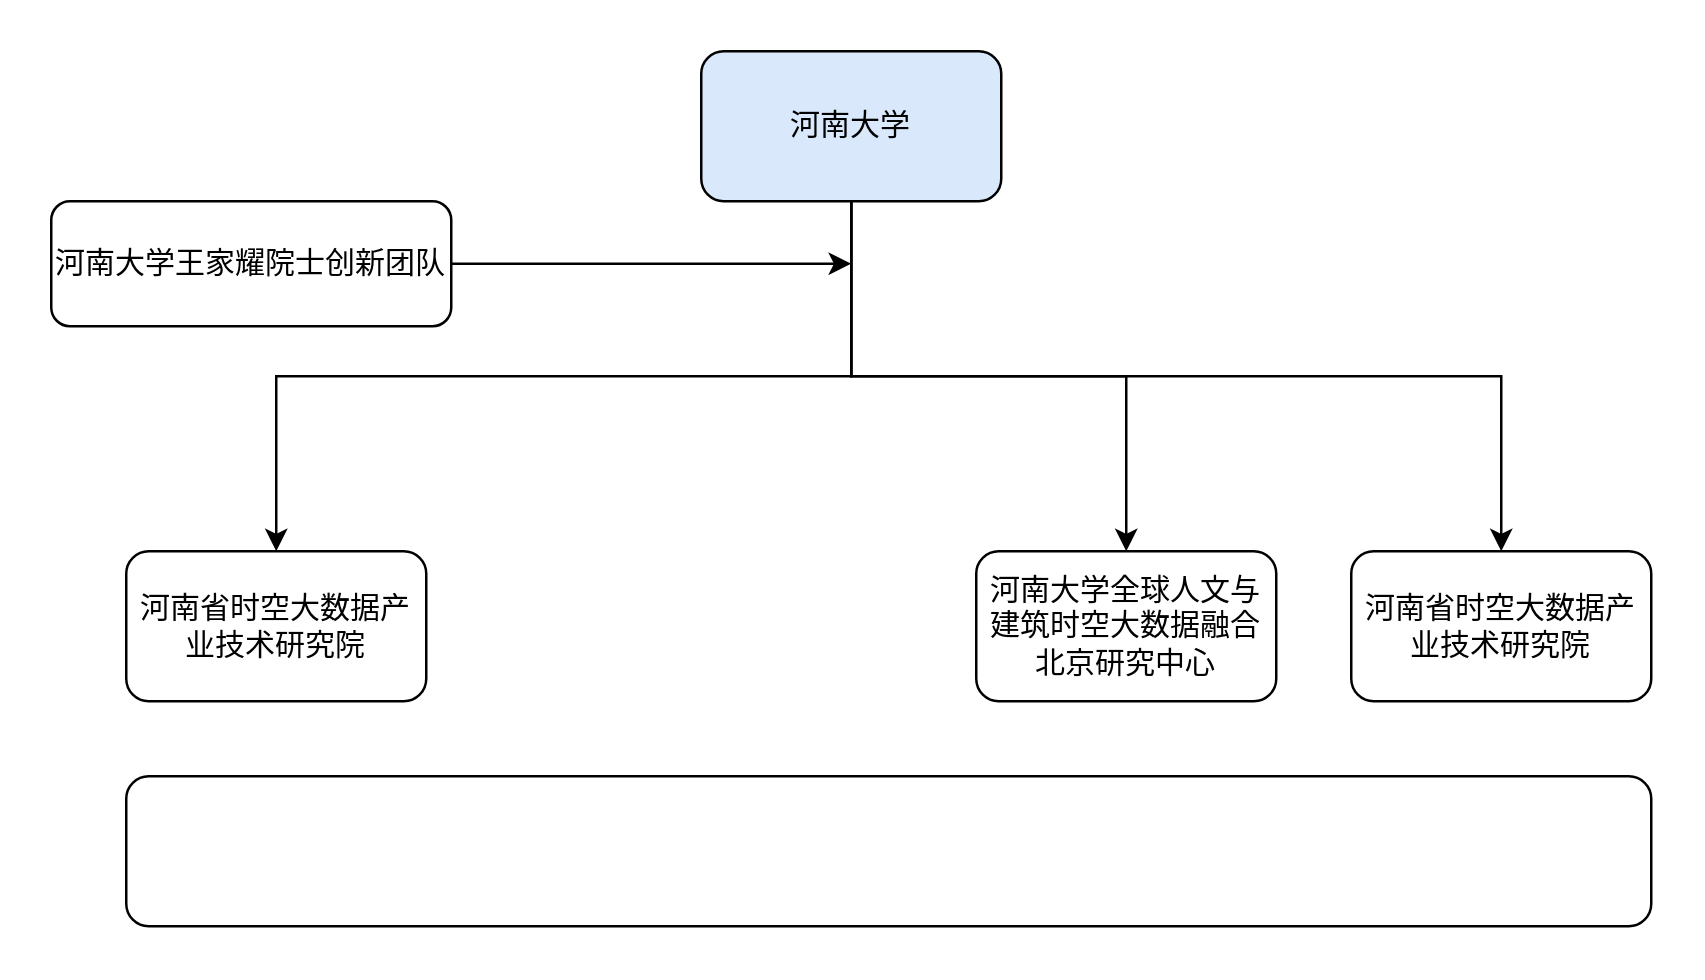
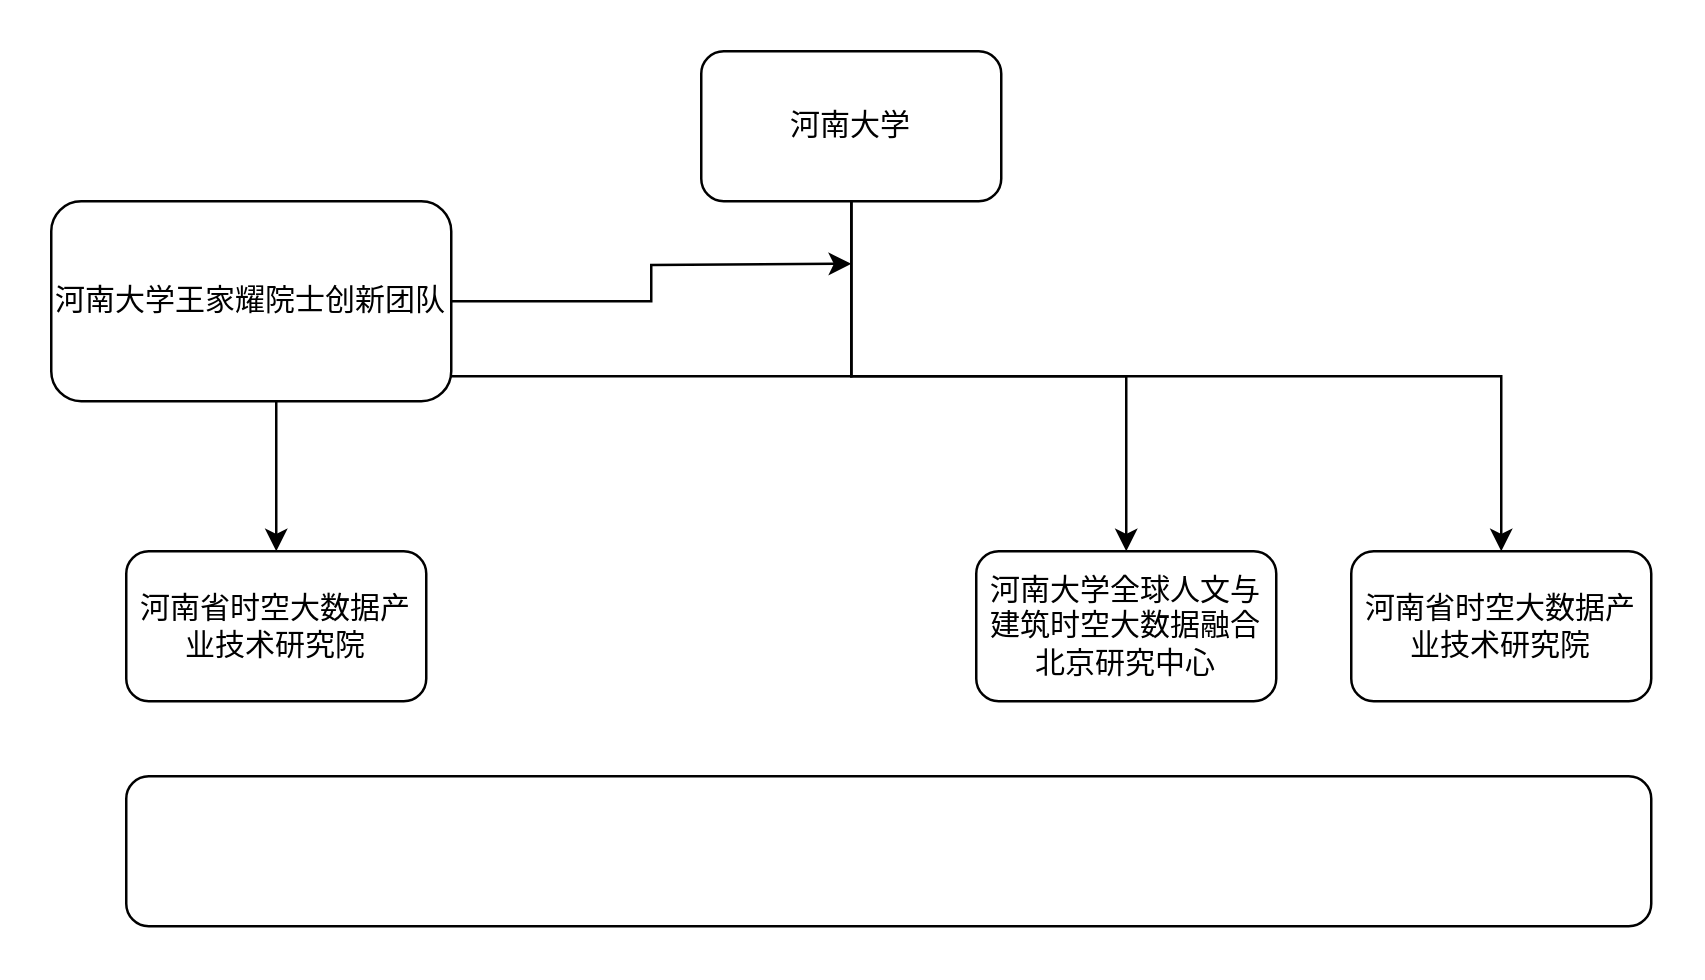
(851, 126) -> (851, 126)
(251, 264) -> (251, 301)
